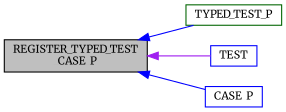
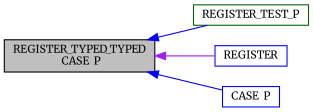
(234, 15) -> (251, 15)
(76, 56) -> (80, 56)
(234, 56) -> (251, 56)
